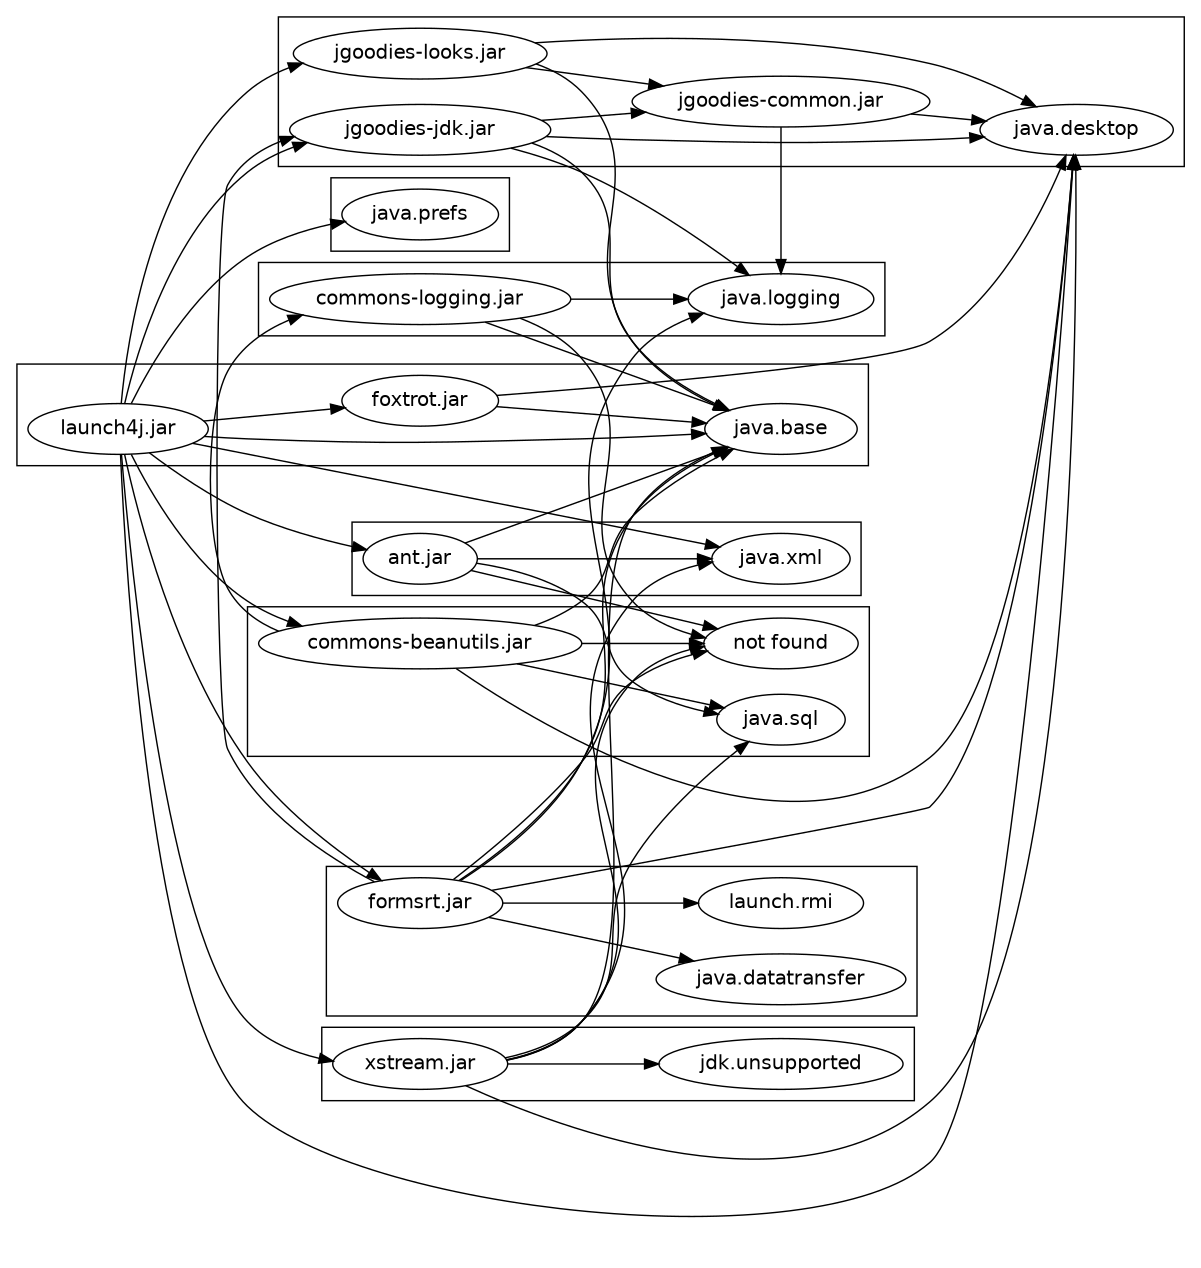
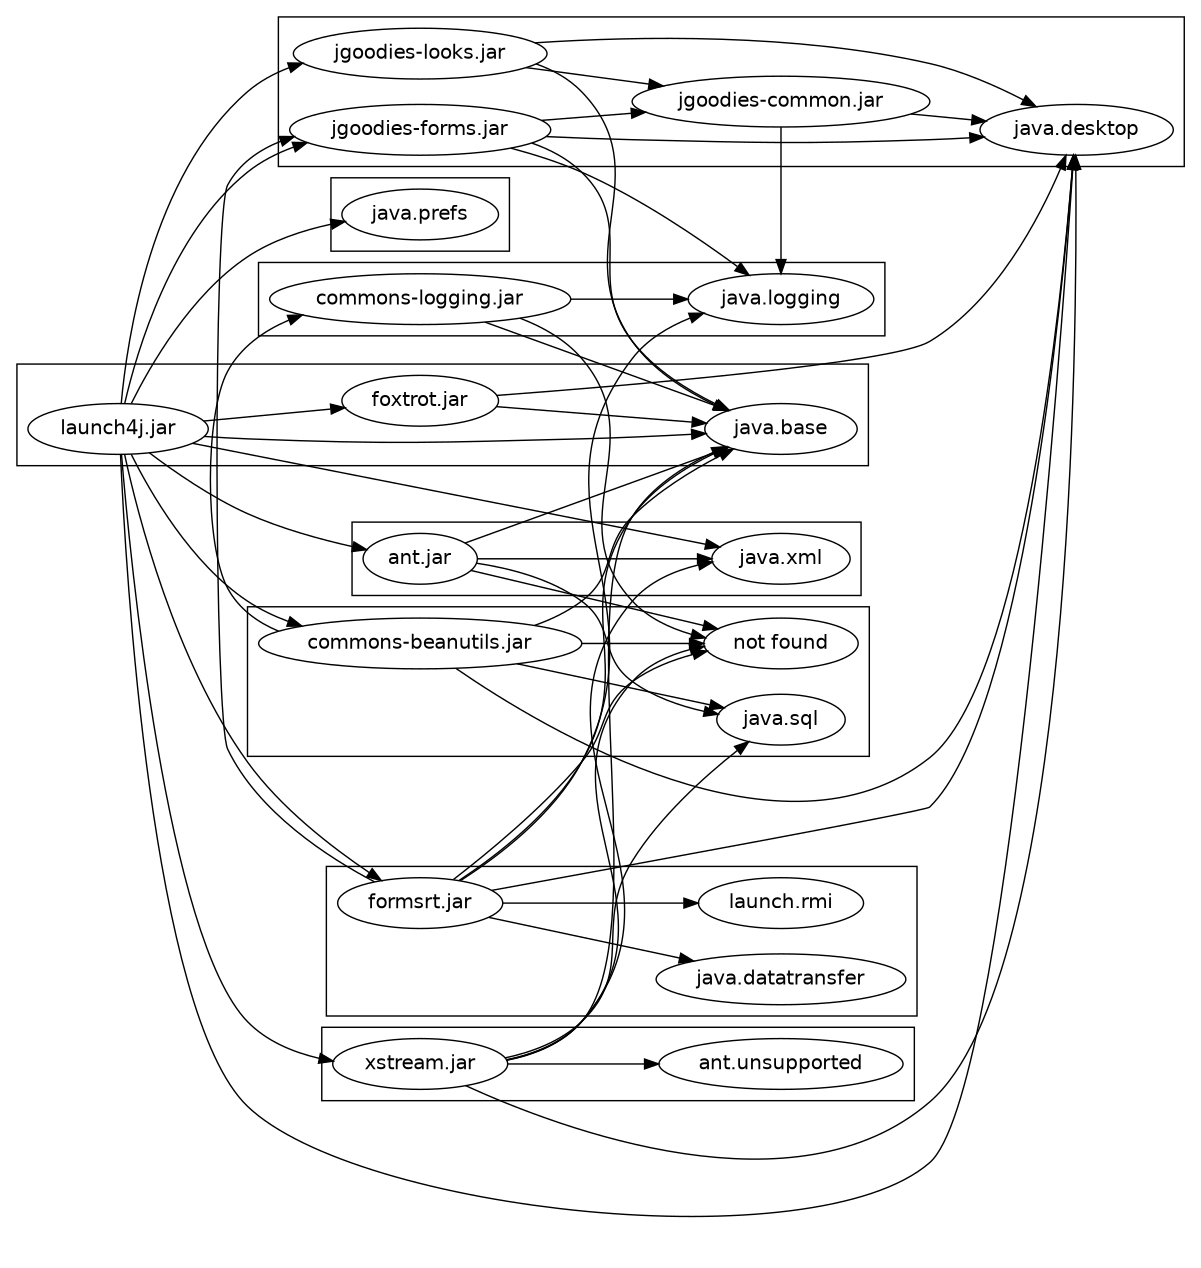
(420, 130) -> (420, 130)
(781, 1064) -> (781, 1064)
